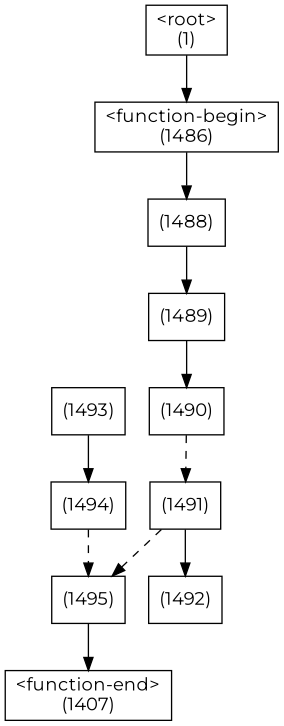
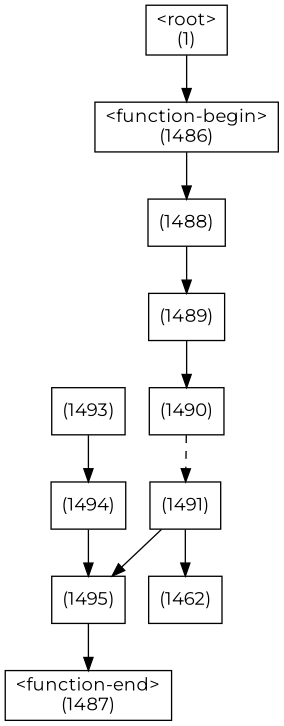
(88, 546) -> (88, 546)
(142, 548) -> (142, 548)
(185, 600) -> (185, 600)
(88, 695) -> (88, 695)
